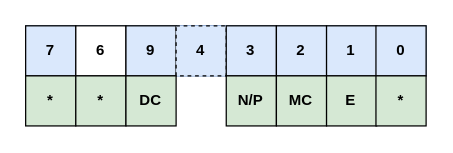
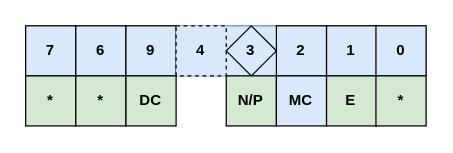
(101, 51) -> (101, 51)
(251, 51) -> (251, 51)
(301, 101) -> (301, 101)
